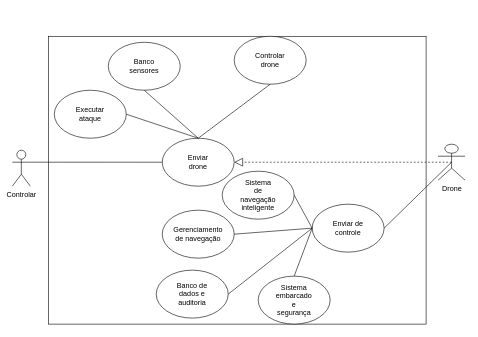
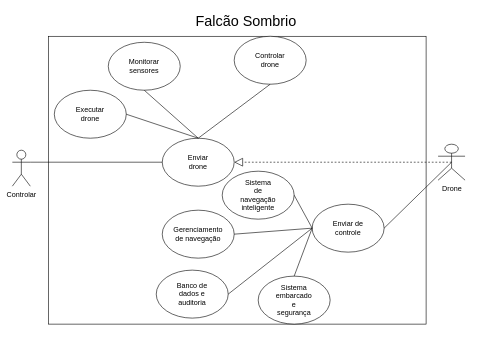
none -> (246, 21)
(144, 66) -> (144, 66)
(90, 114) -> (90, 114)
